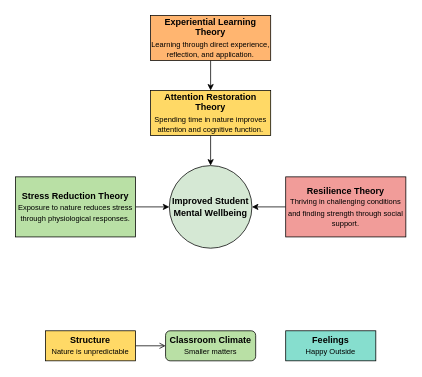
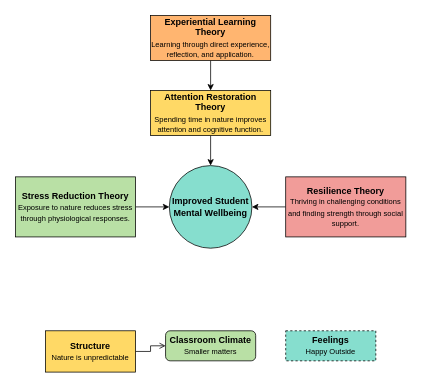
(210, 207) -> (210, 207)
(90, 345) -> (90, 351)
(330, 345) -> (330, 345)
